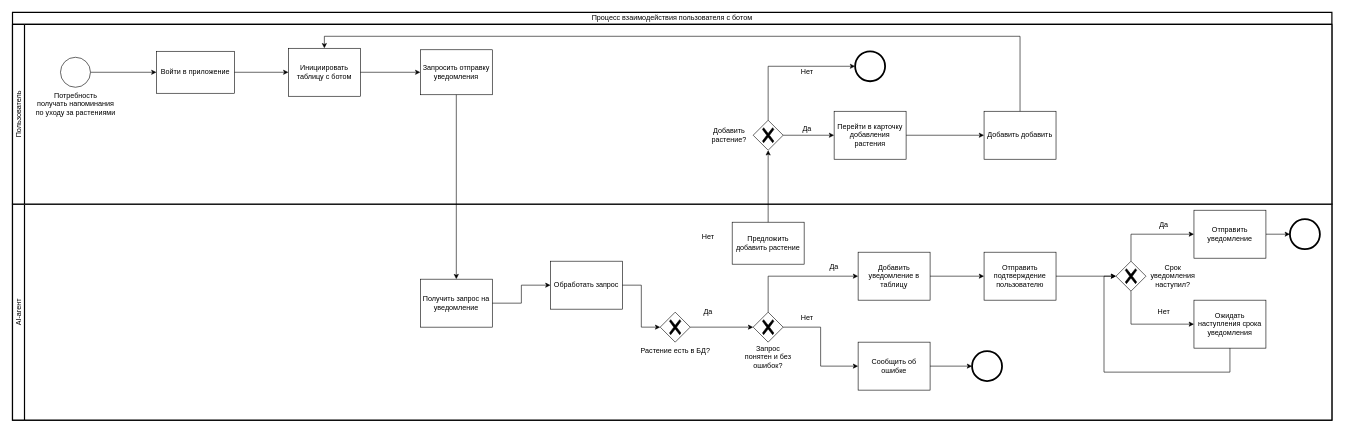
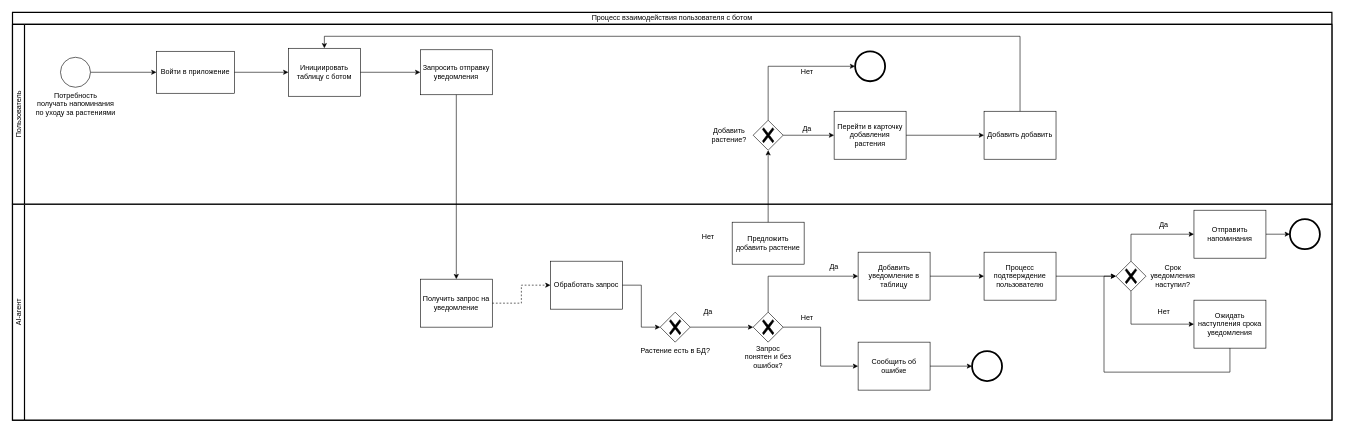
(1230, 234) -> (1230, 234)
(1020, 276) -> (1020, 276)
(521, 296) -> (521, 296)
